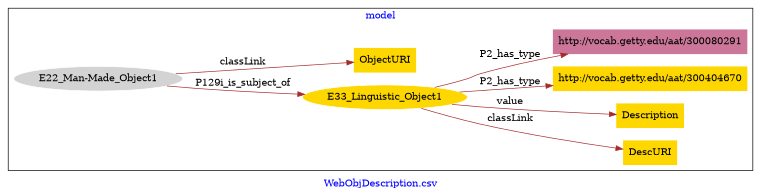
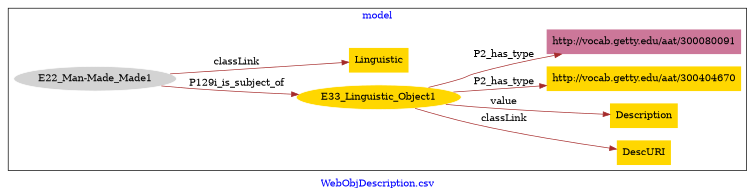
(650, 42) -> (644, 42)
(385, 60) -> (379, 60)
(98, 79) -> (95, 79)
